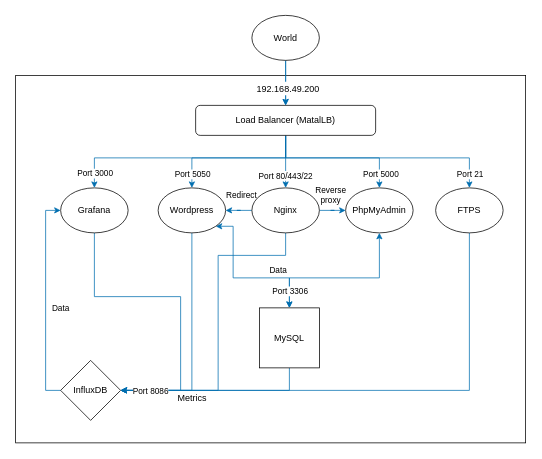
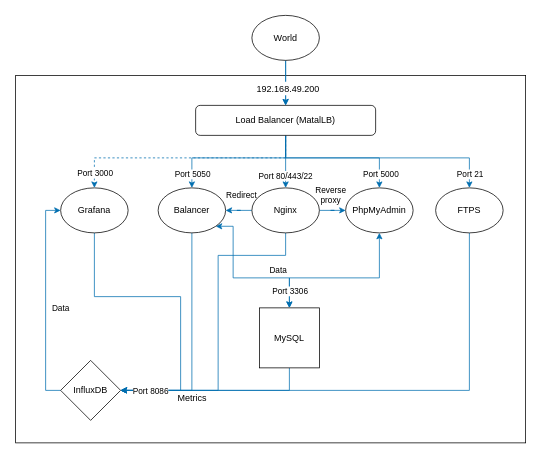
(136, 158) -> (136, 158)
(192, 210) -> (192, 210)
